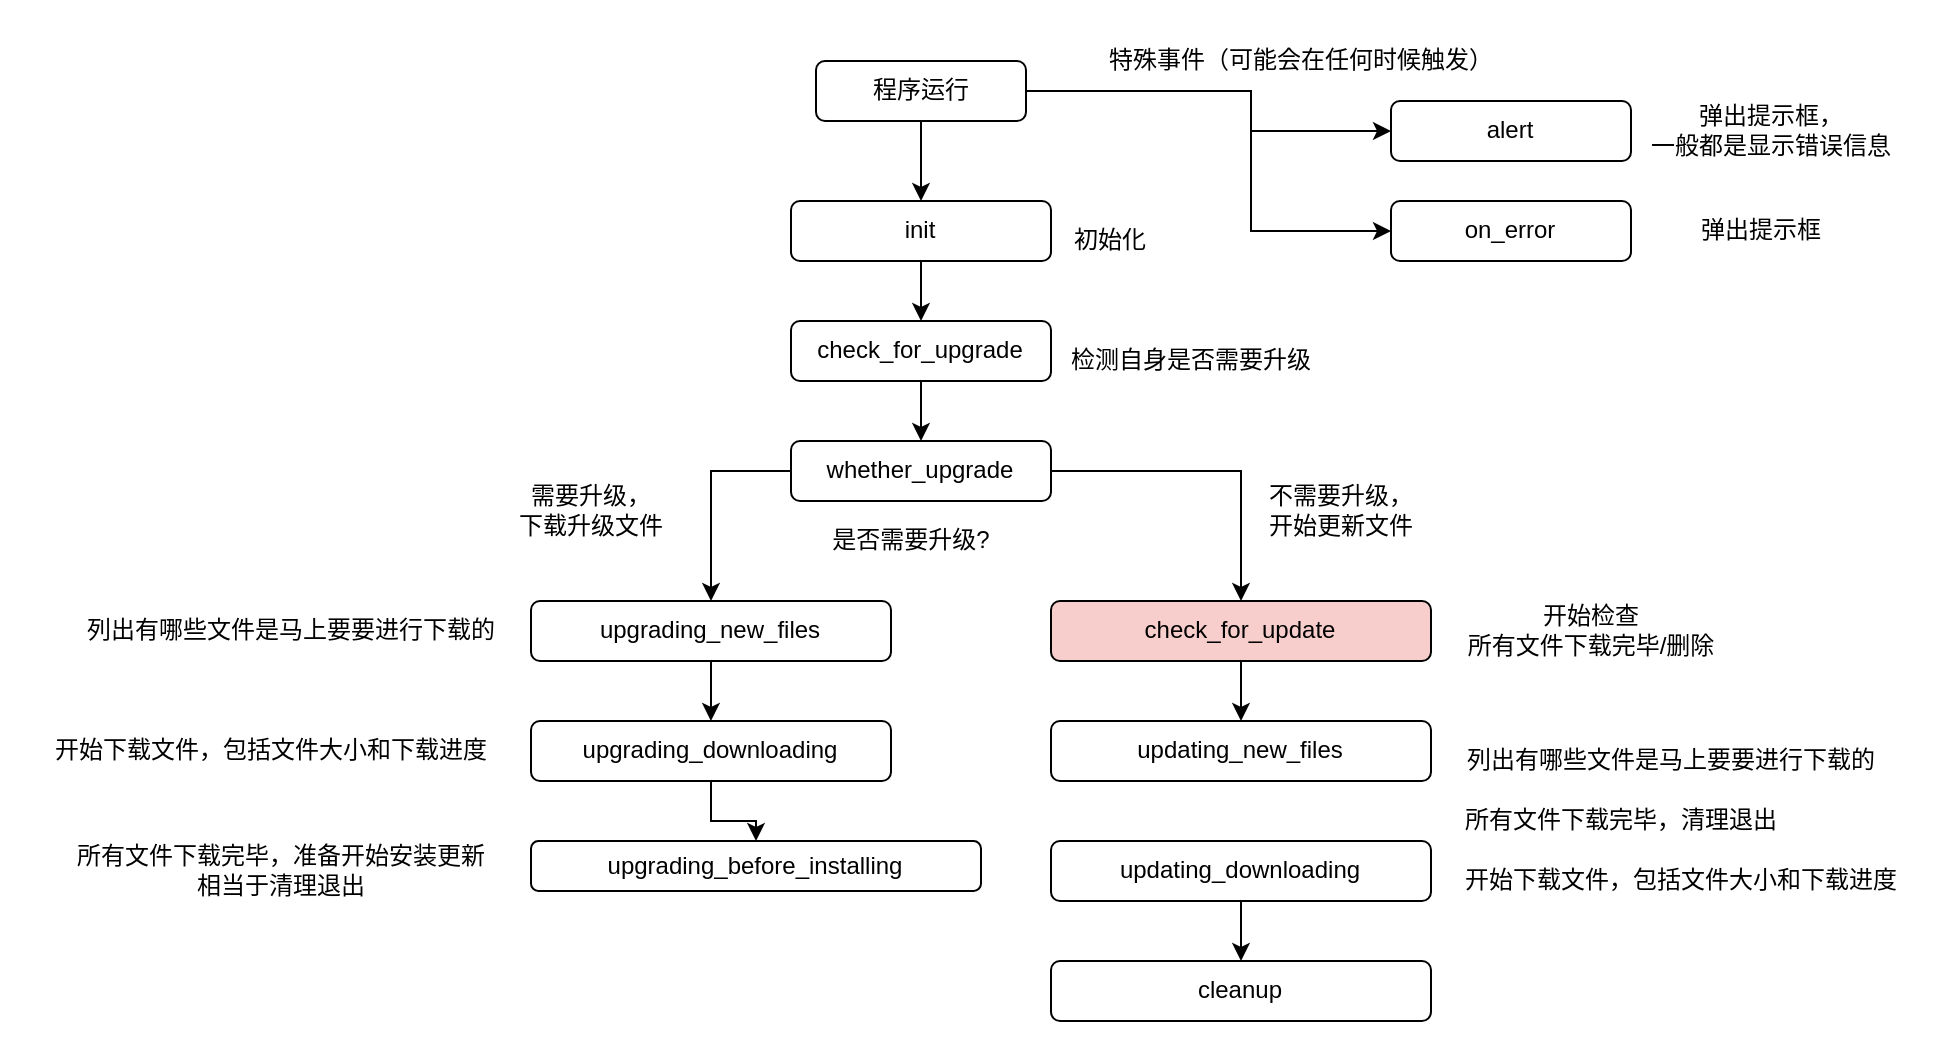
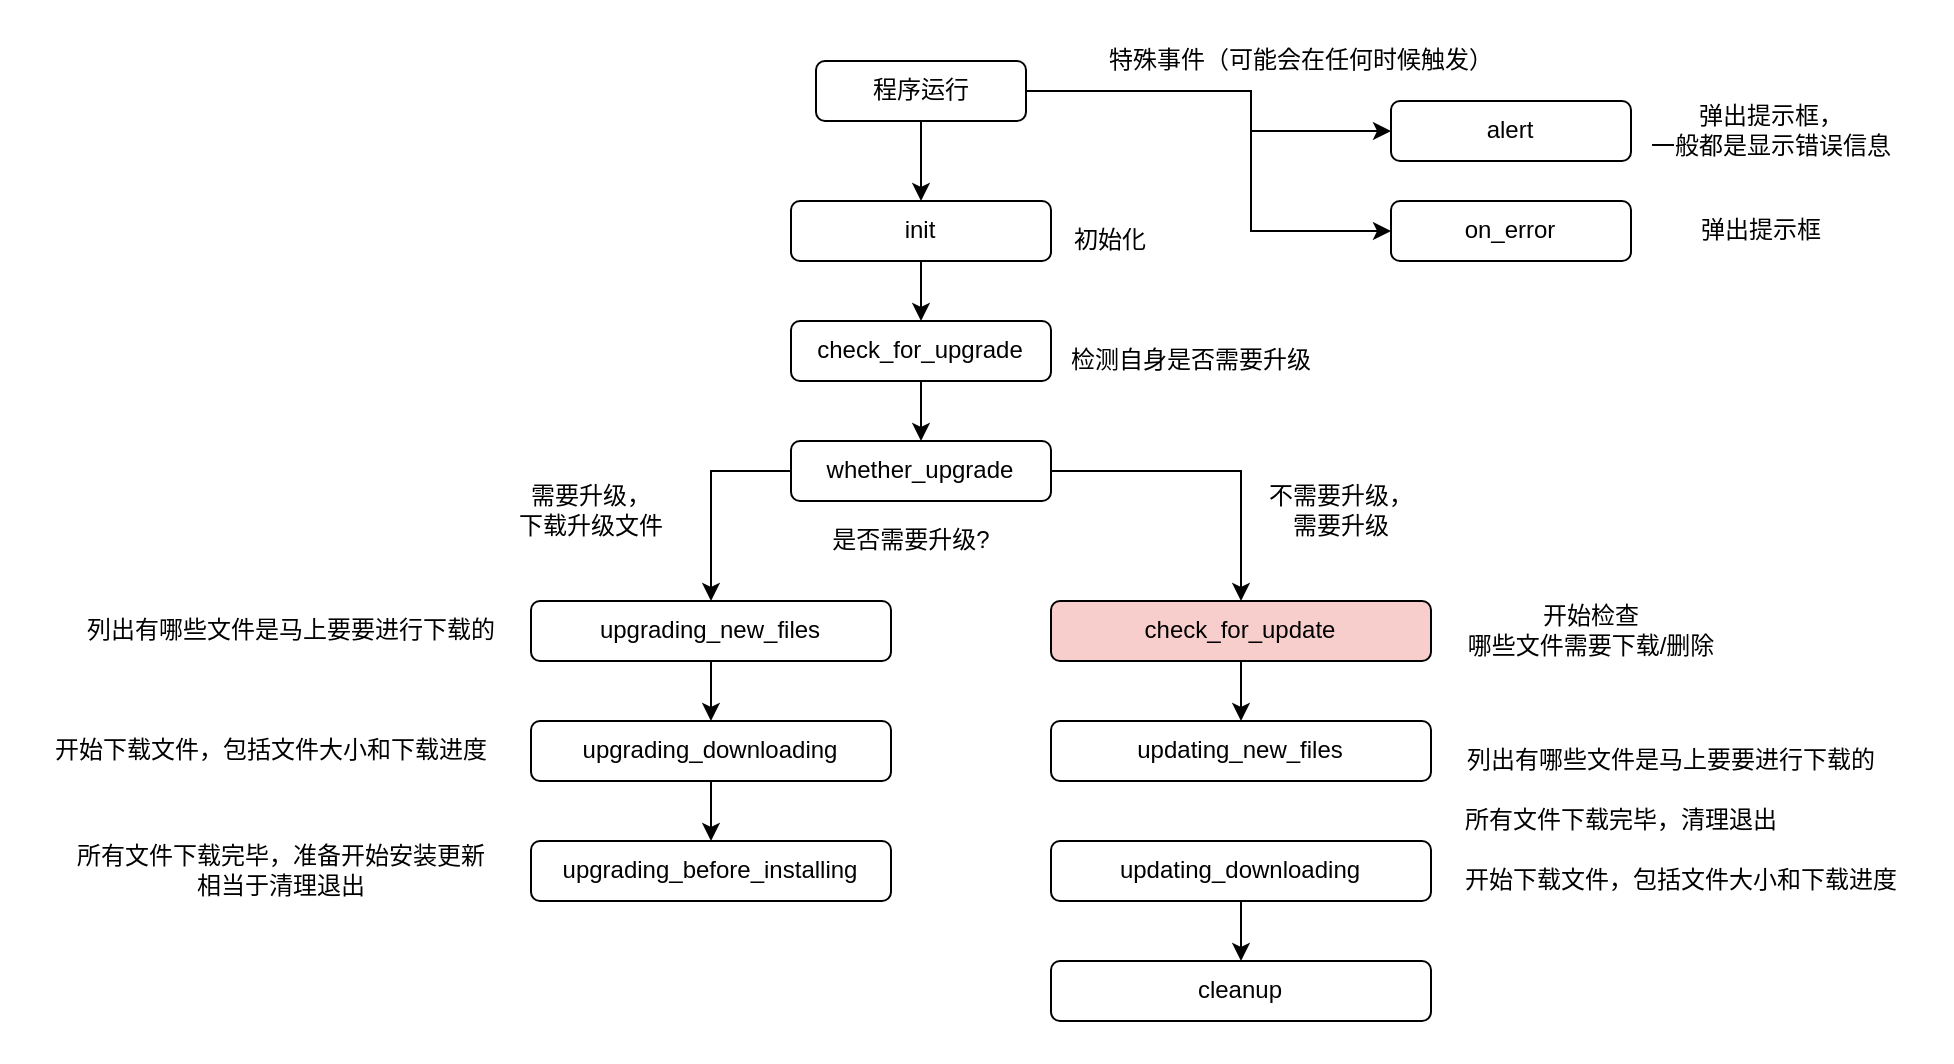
(1342, 511) -> (1342, 511)
(1592, 631) -> (1592, 631)
(756, 866) -> (711, 871)
